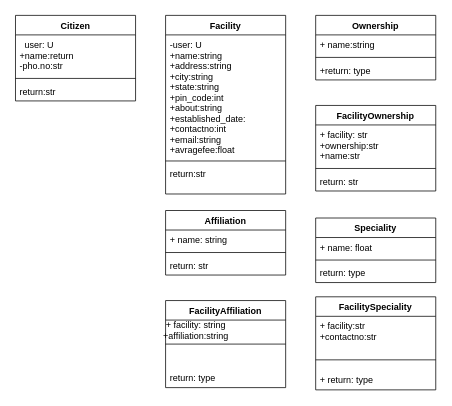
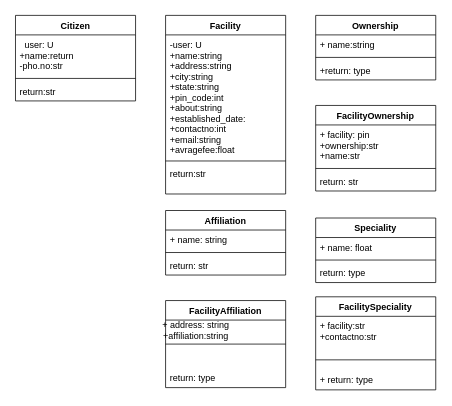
(350, 135) -> (349, 135)
(196, 330) -> (196, 330)
